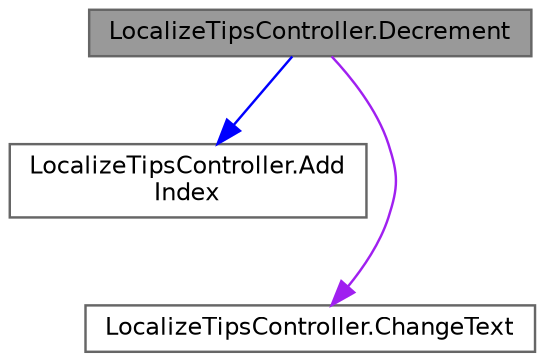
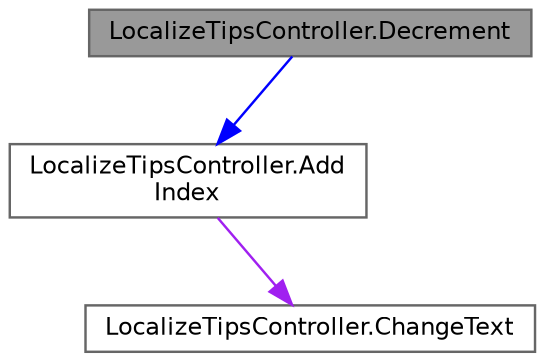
(395, 168) -> (247, 252)
